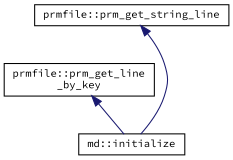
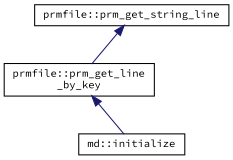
(167, 85) -> (105, 49)
